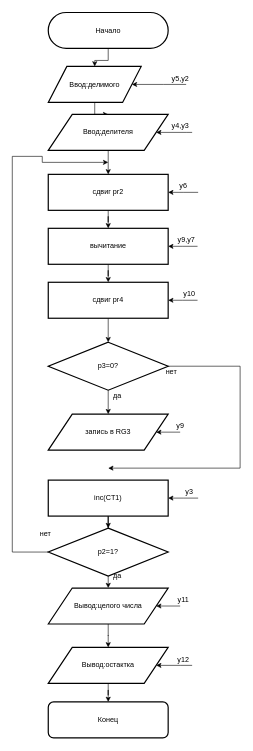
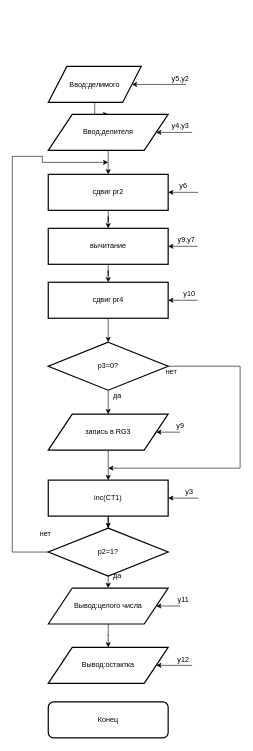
(108, 30) -> none
(102, 60) -> none
none -> (108, 474)
(108, 694) -> none
